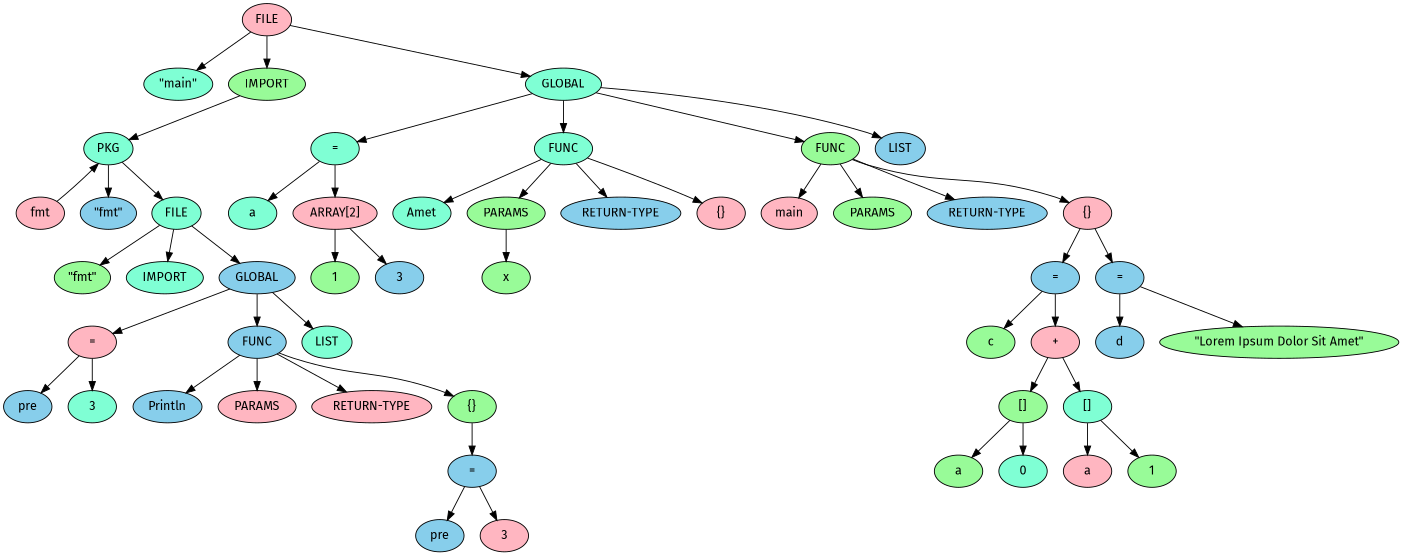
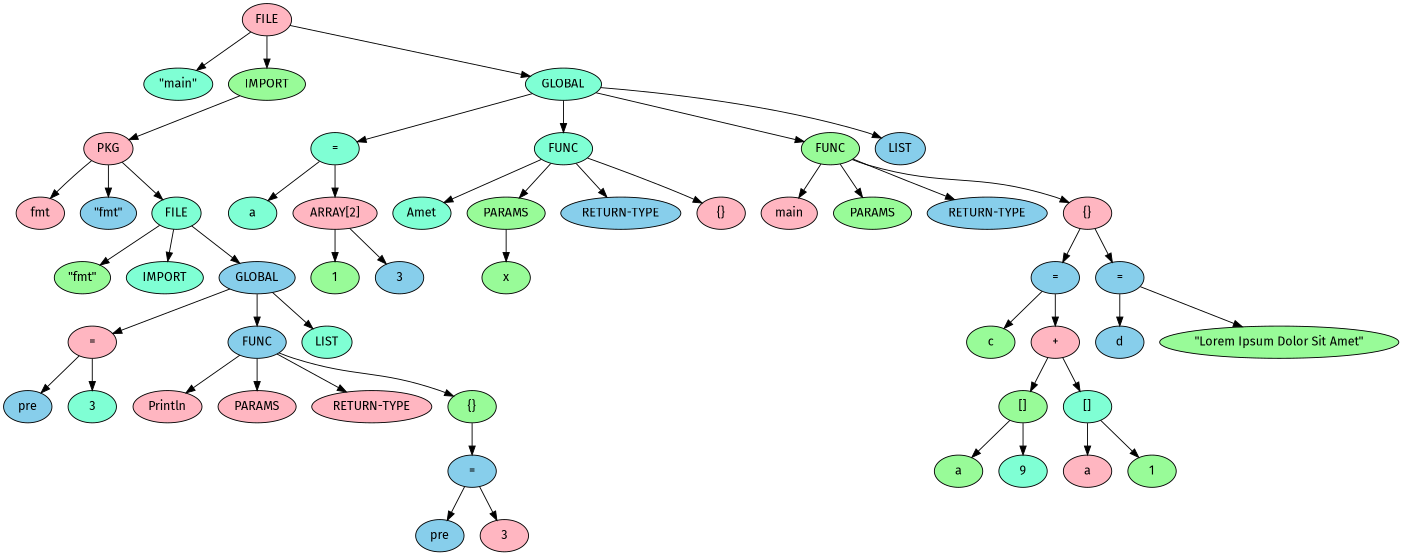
(108, 149) -> (108, 149)
(75, 186) -> (74, 176)
(168, 407) -> (168, 407)
(1023, 471) -> (1023, 471)
